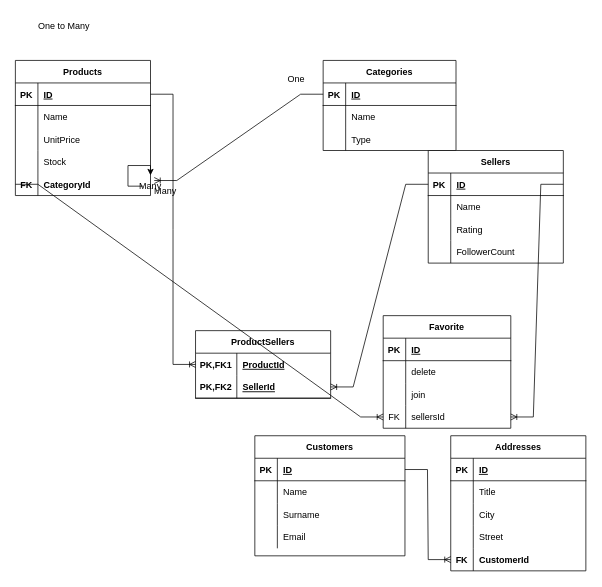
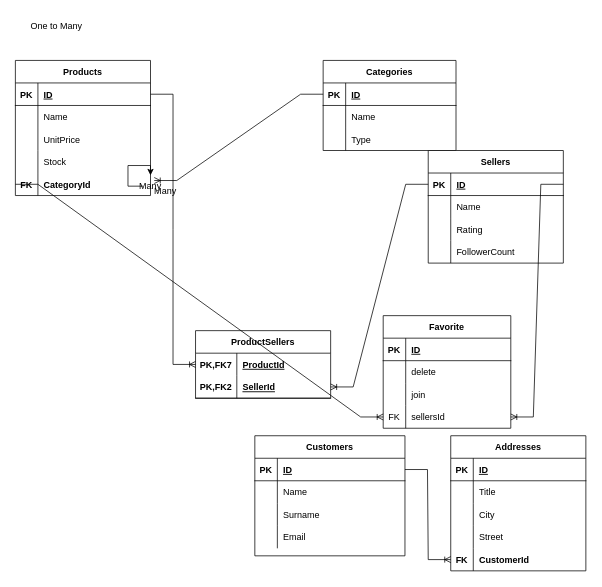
(64, 27) -> (57, 27)
(296, 79) -> none
(216, 365) -> (216, 365)
